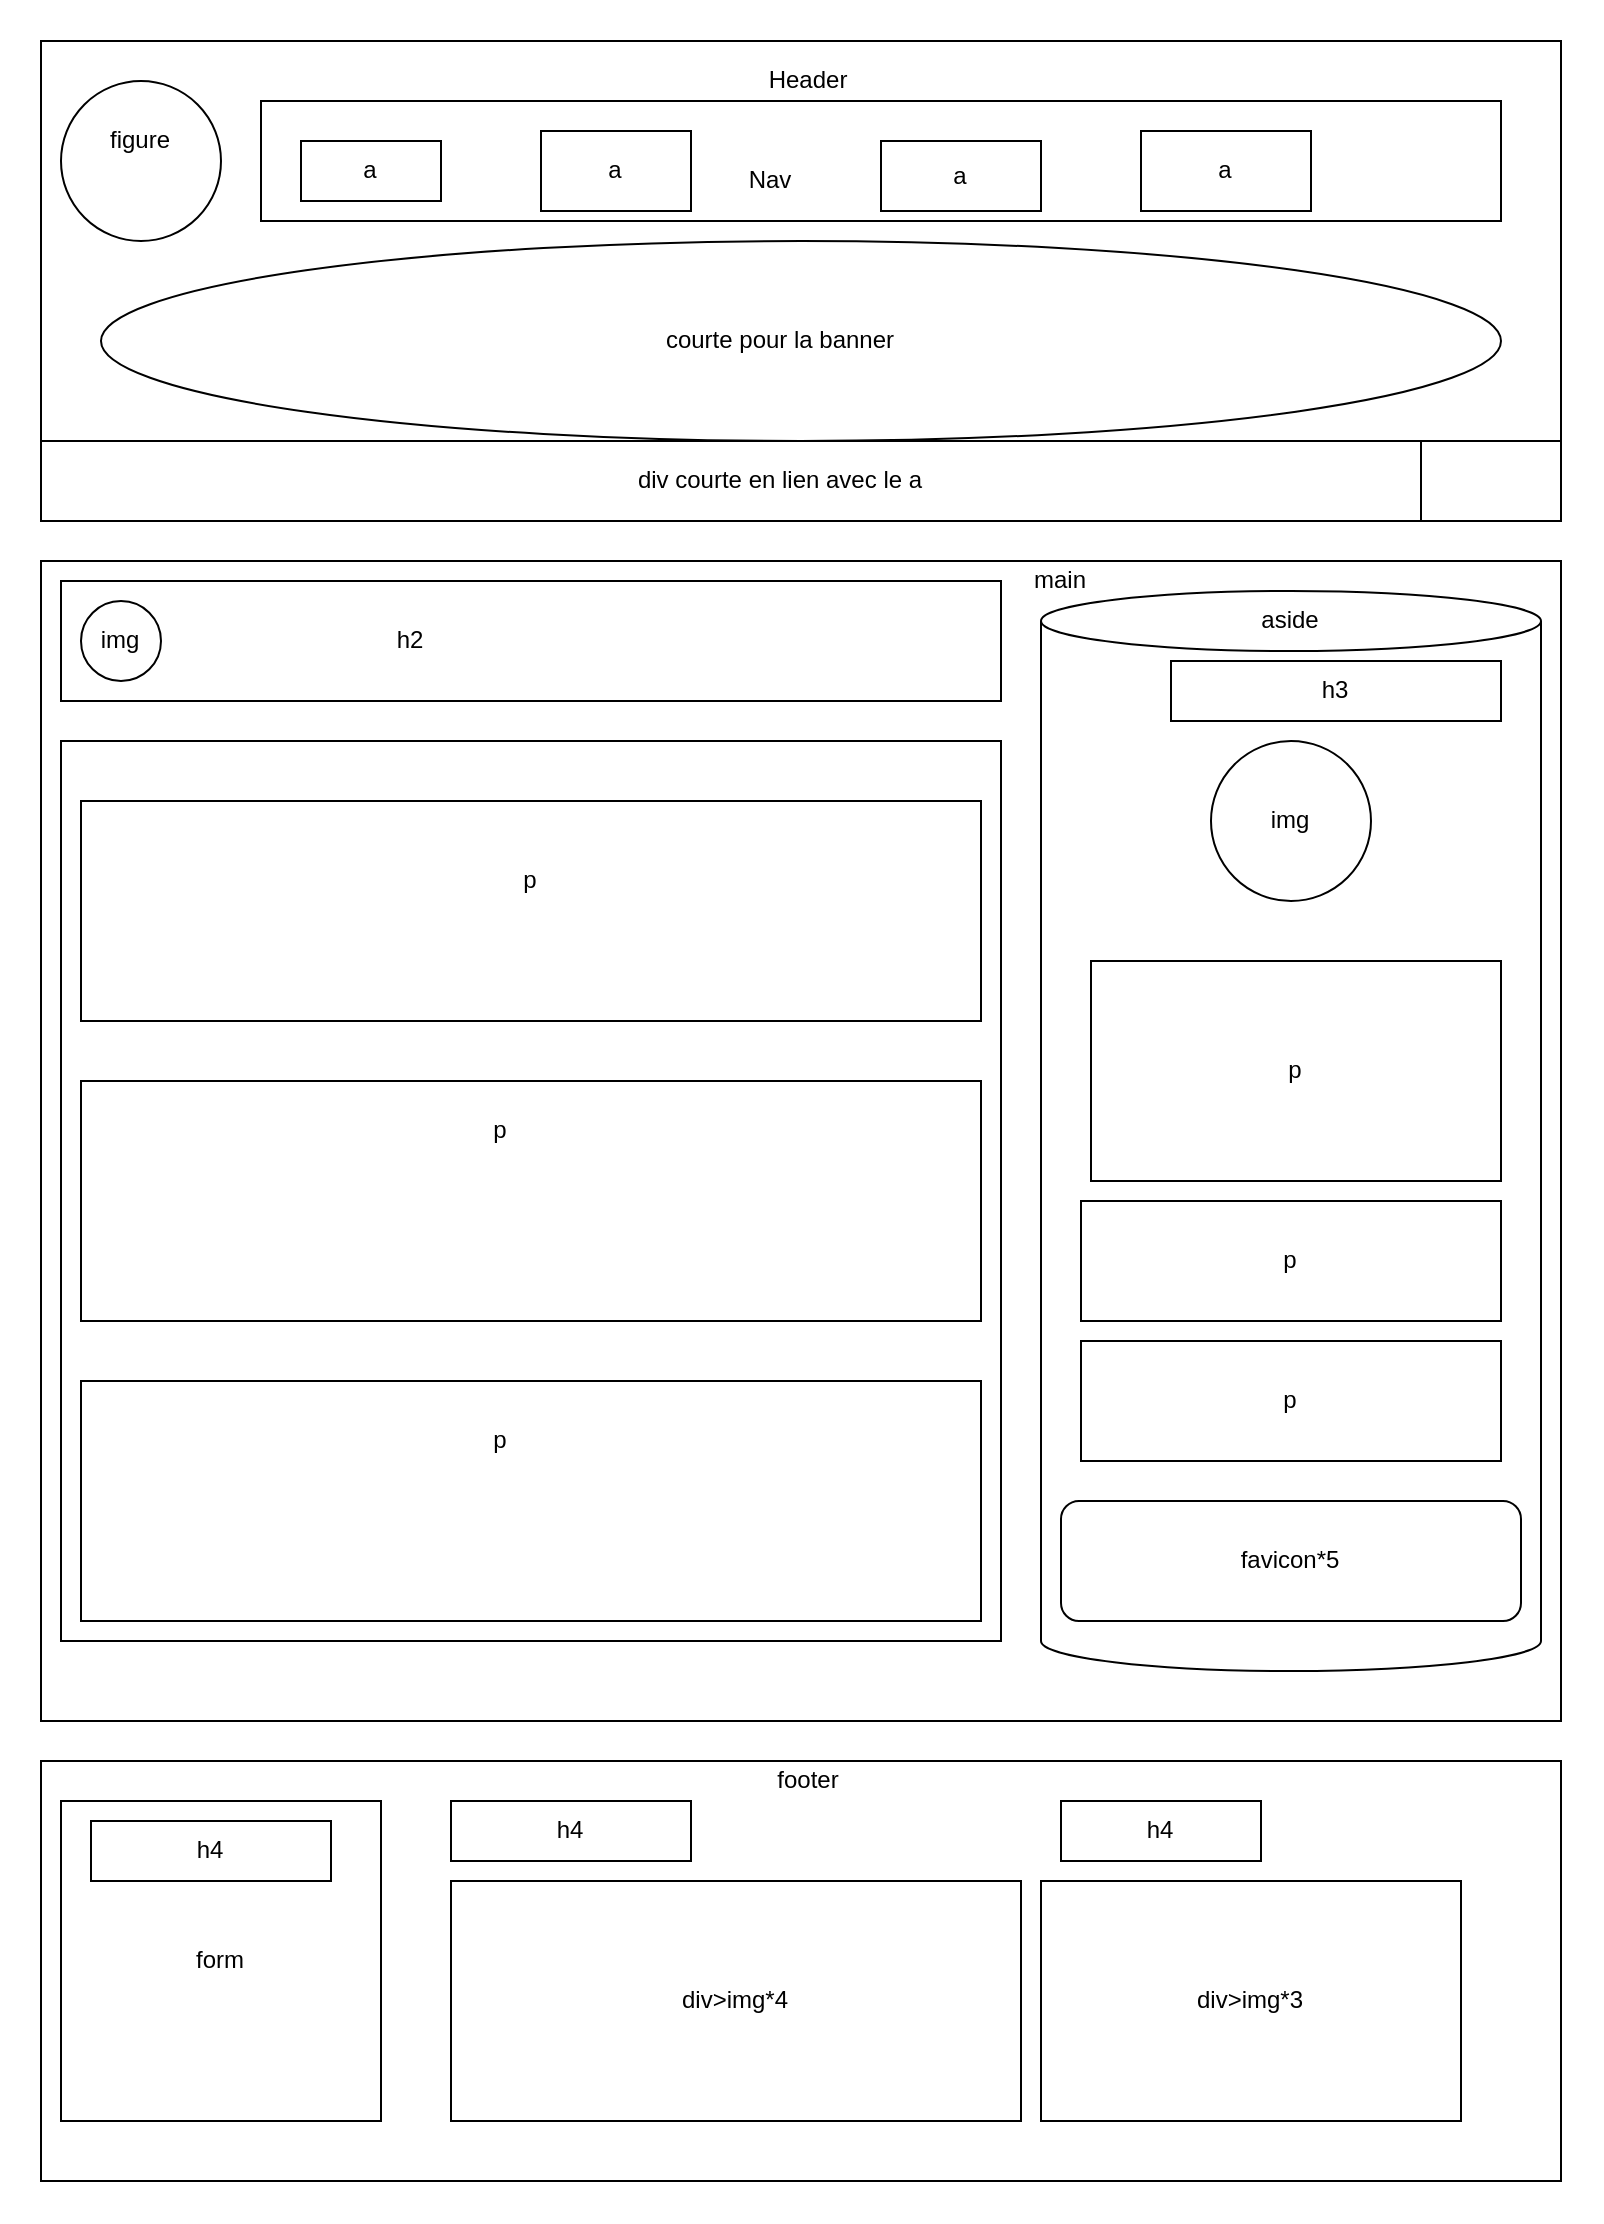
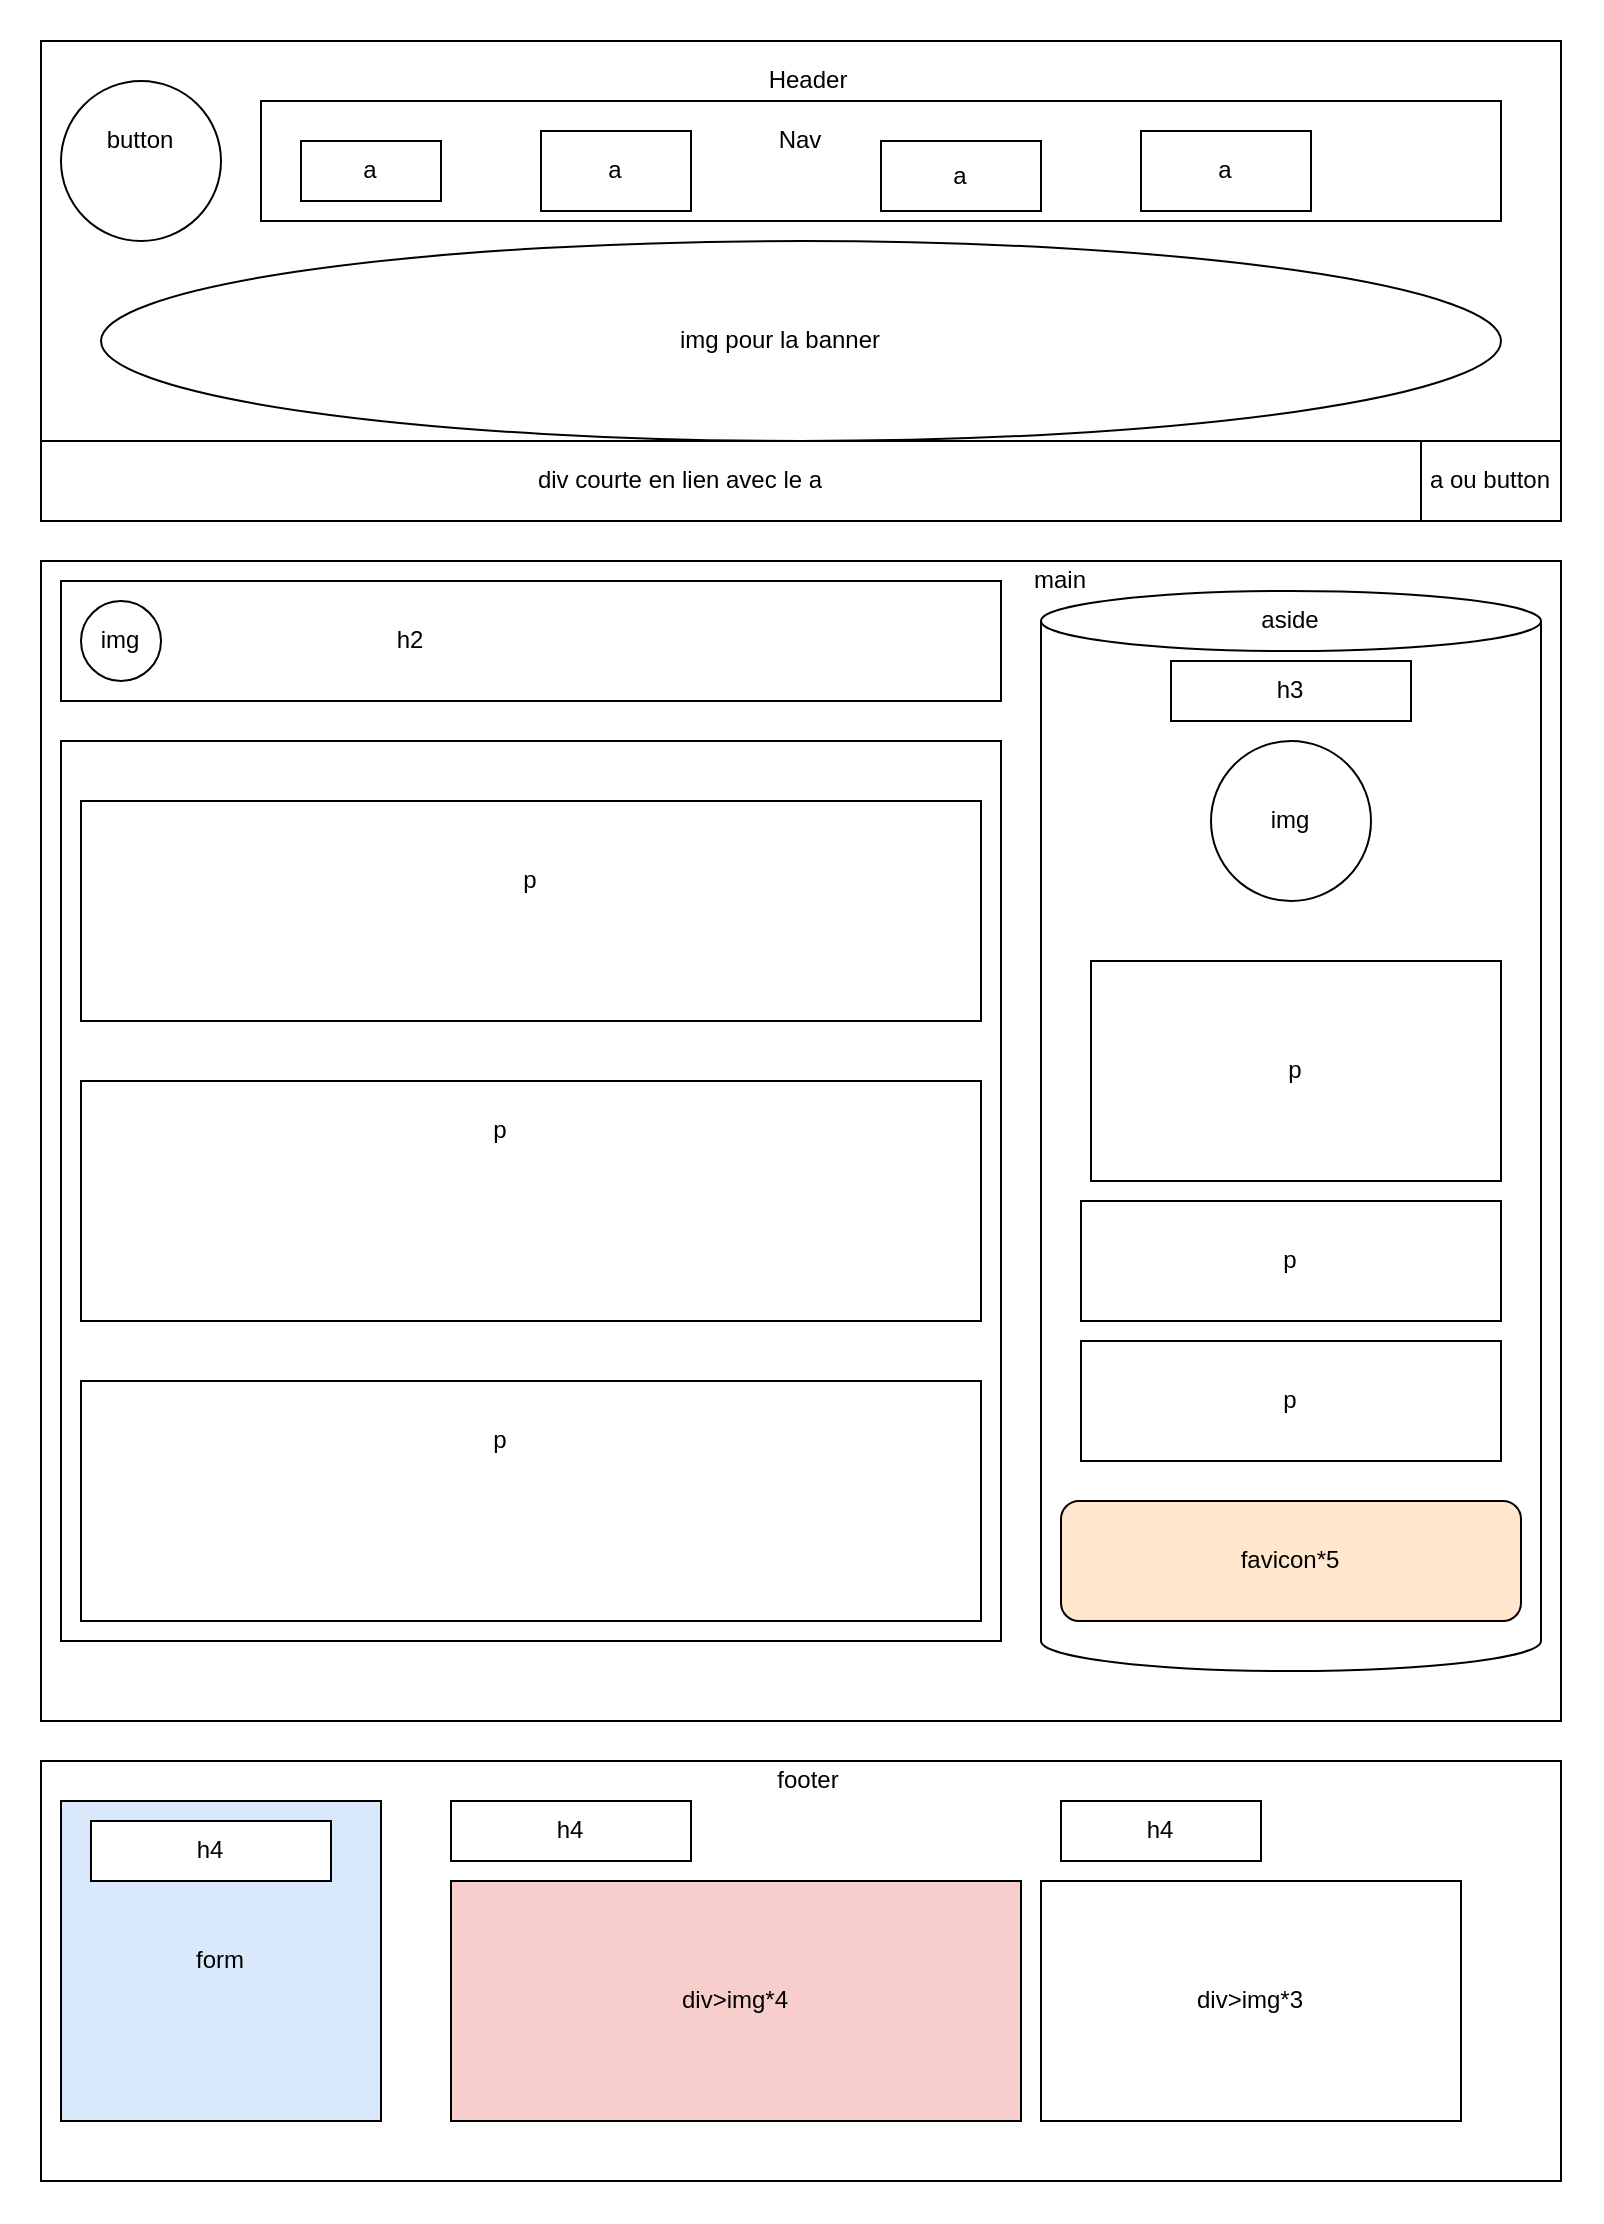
(141, 141) -> (141, 141)
(771, 181) -> (801, 141)
(781, 341) -> (781, 341)
(781, 481) -> (681, 481)
none -> (1491, 481)
(1336, 691) -> (1291, 691)
(1291, 1561) -> (1291, 1561)
(221, 1961) -> (221, 1961)
(736, 2001) -> (736, 2001)
